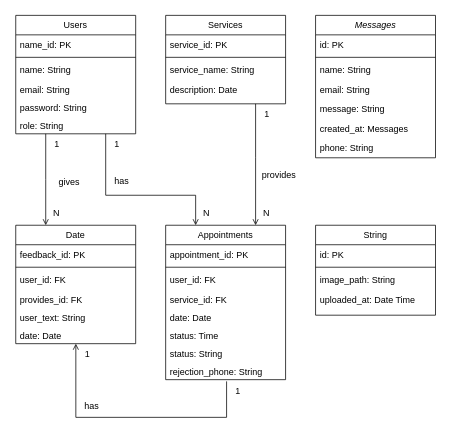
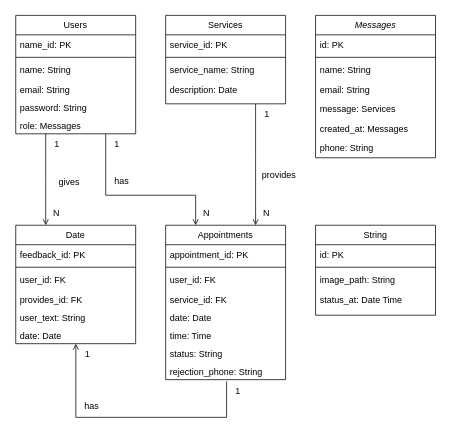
(354, 110) -> (359, 110)
(45, 126) -> (51, 126)
(369, 300) -> (365, 300)
(196, 336) -> (190, 336)
